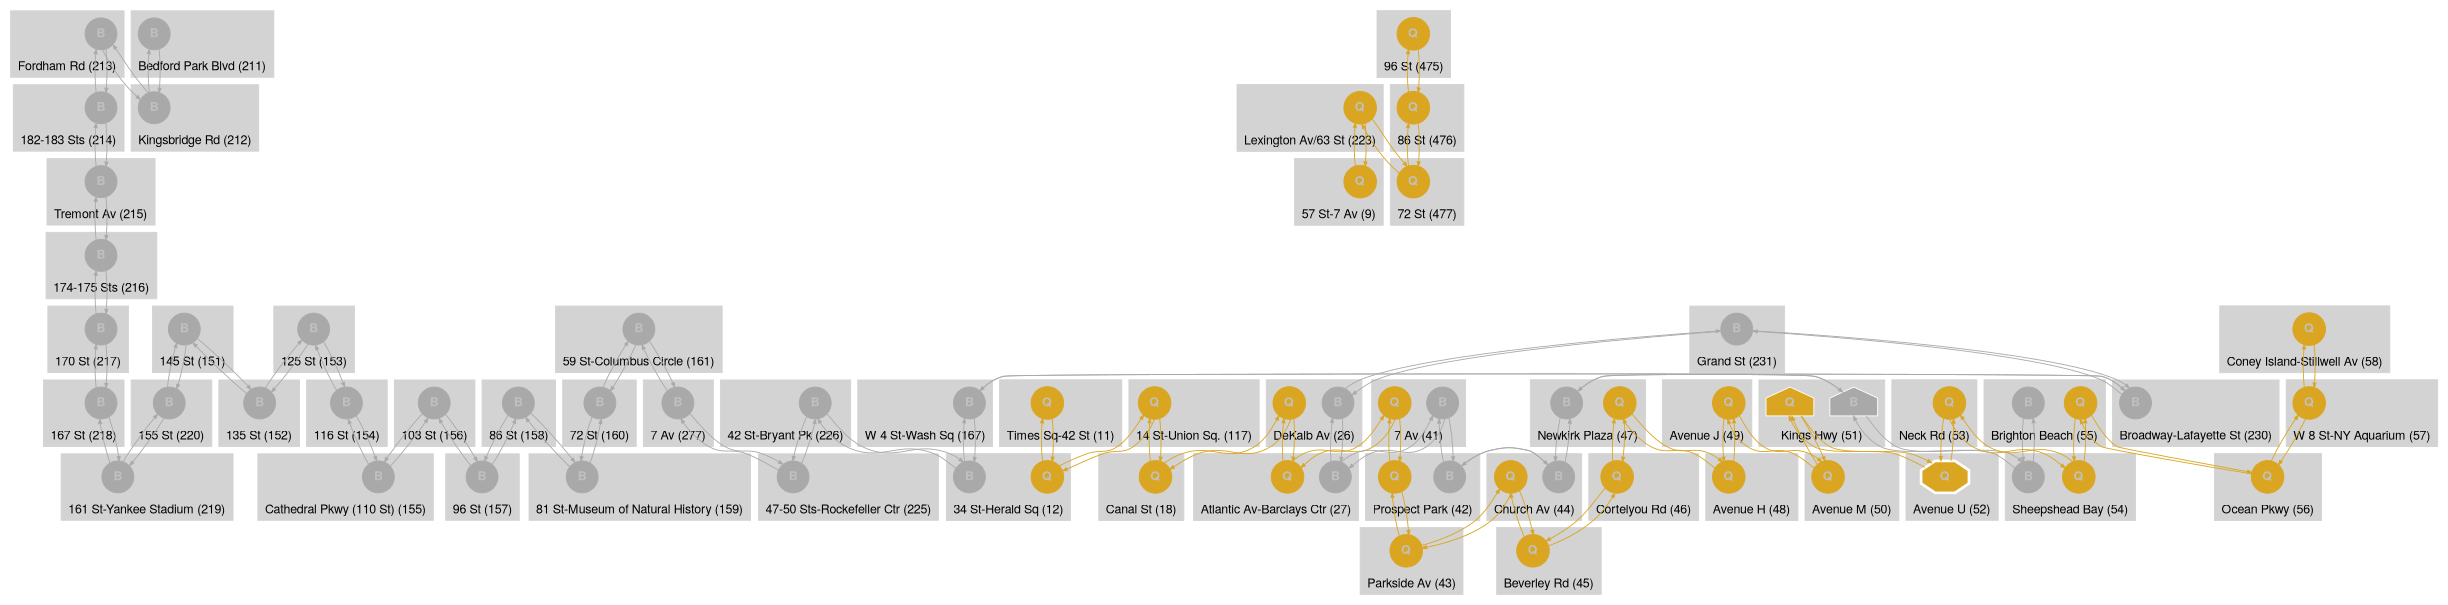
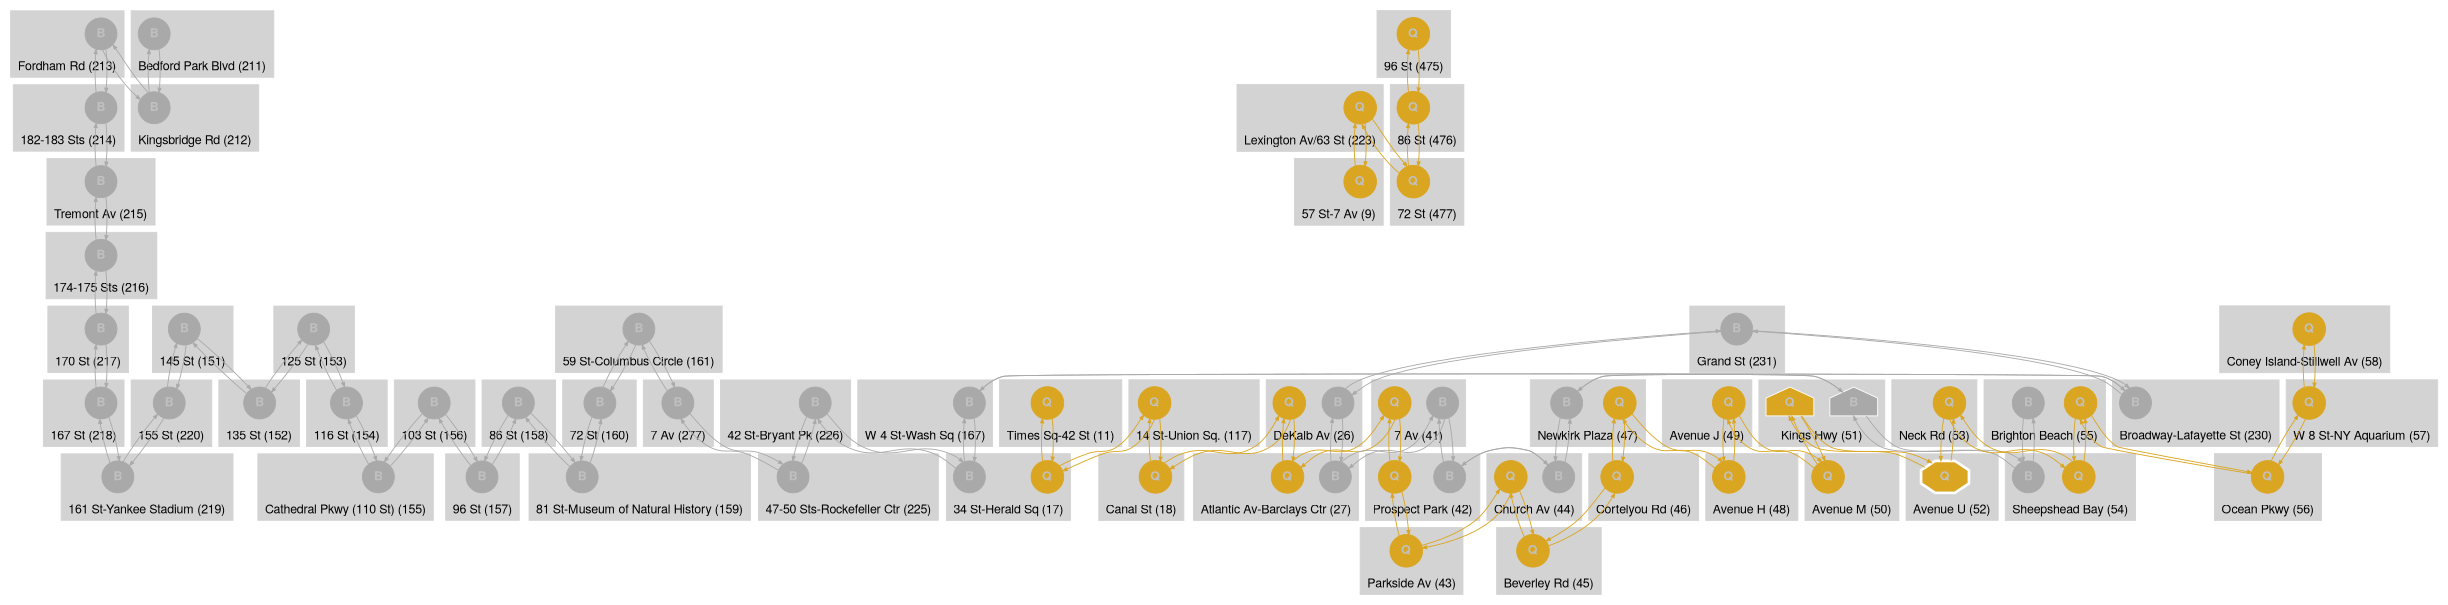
(1008, 510) -> (1008, 510)
